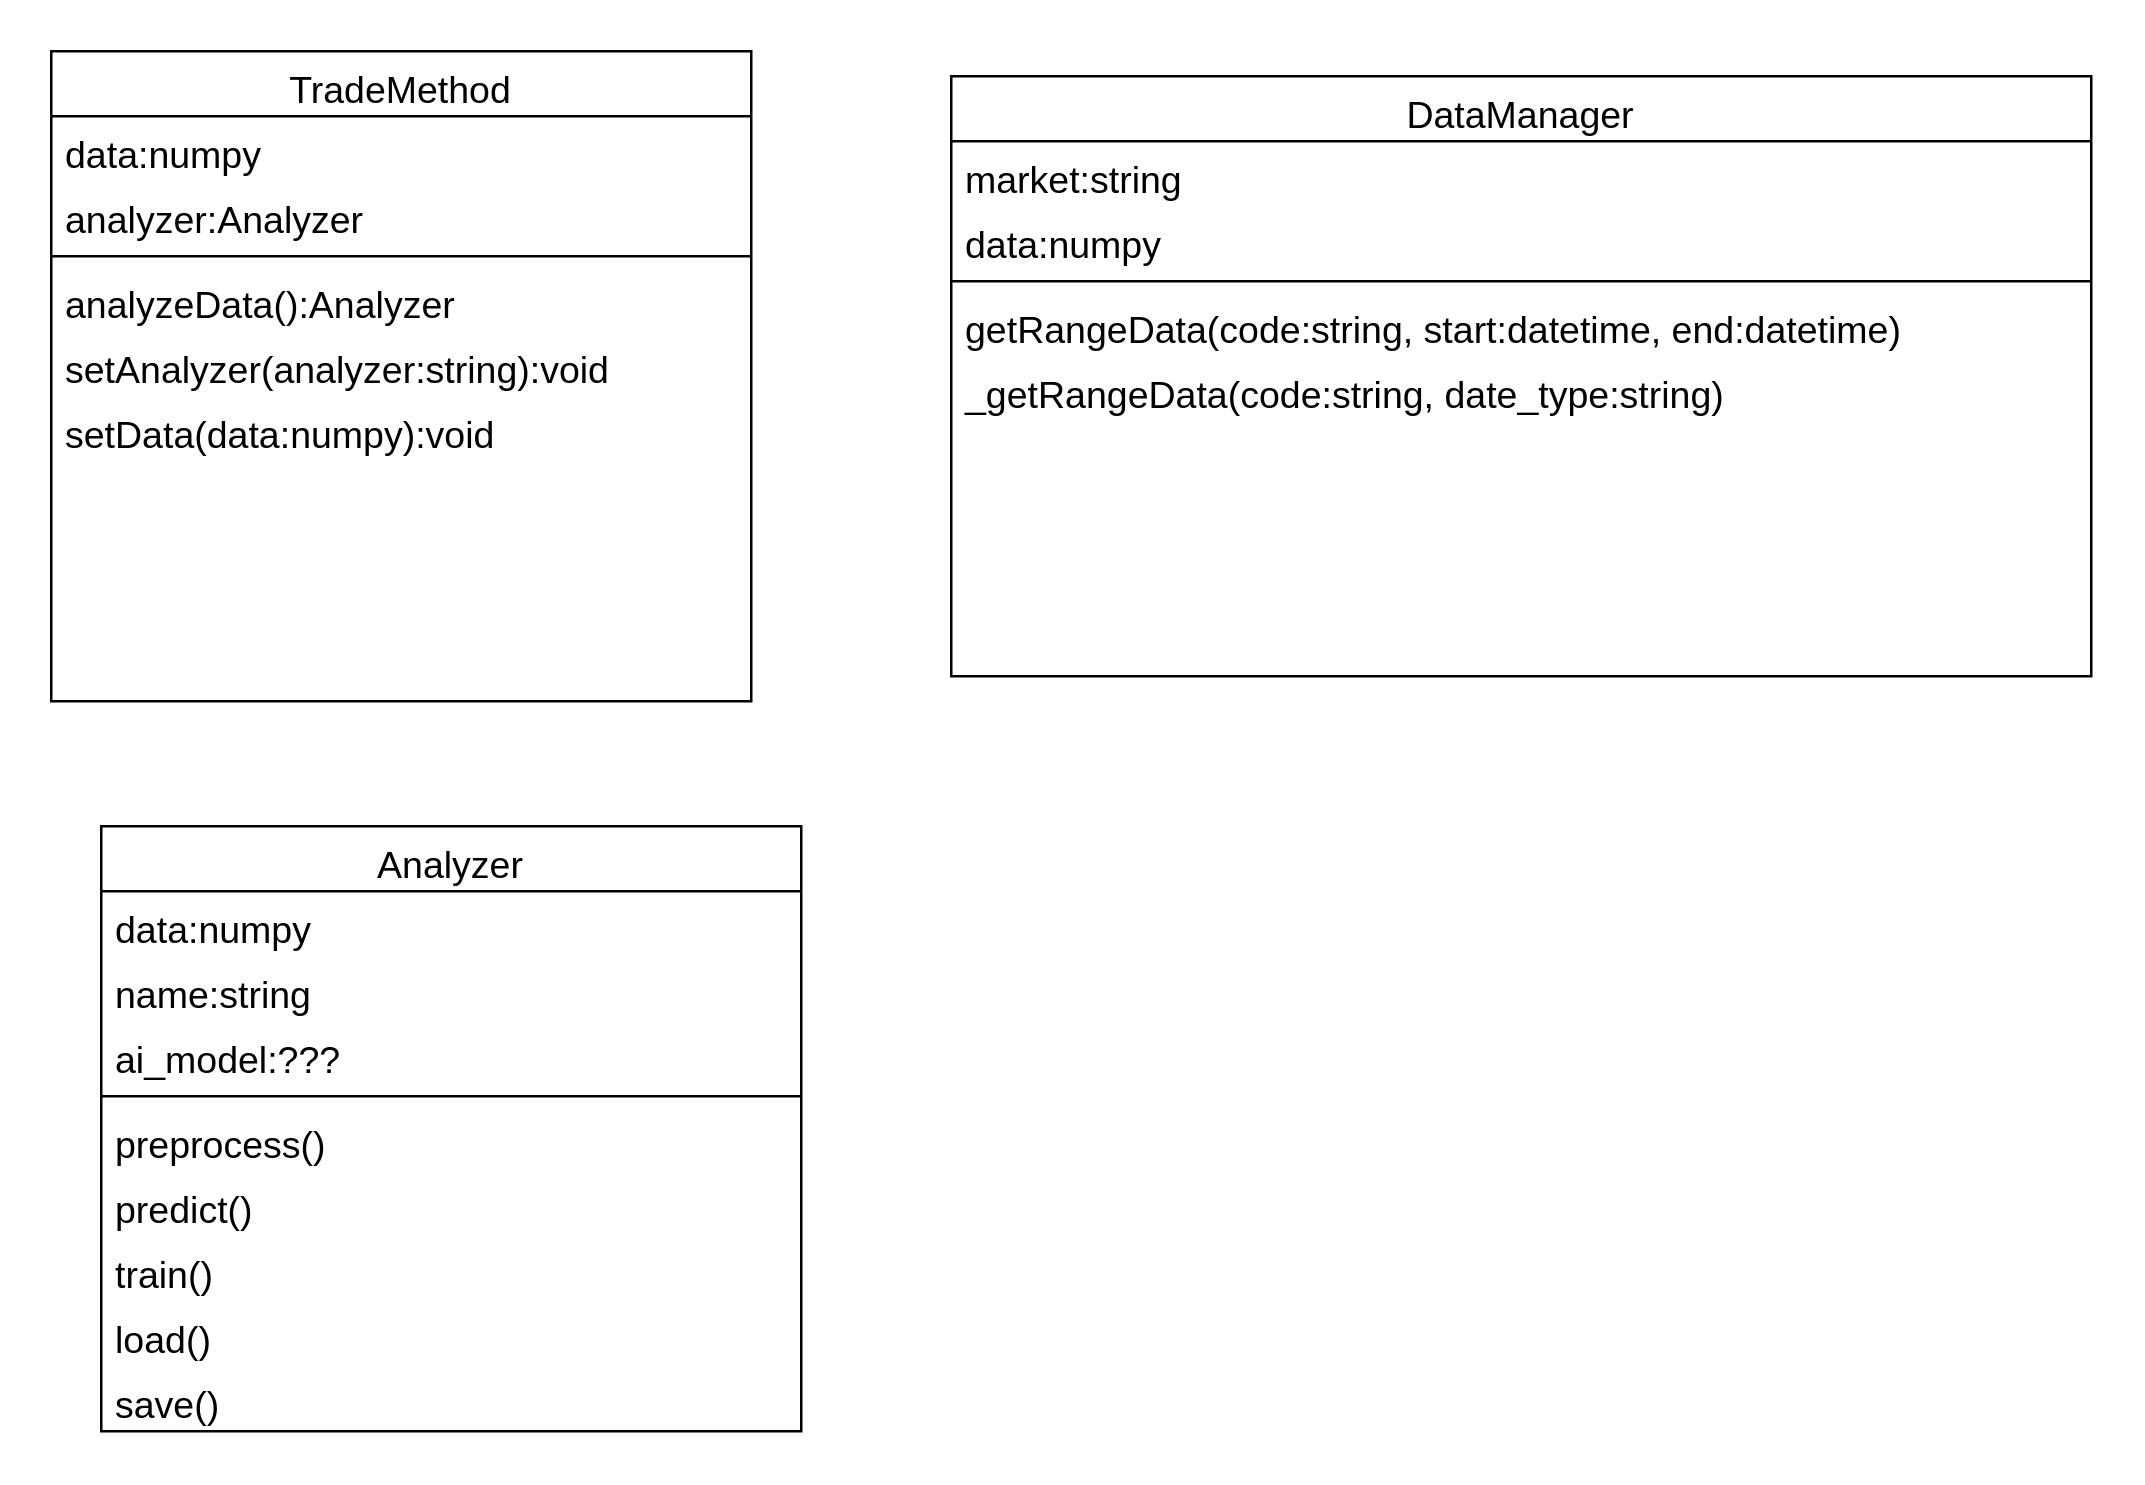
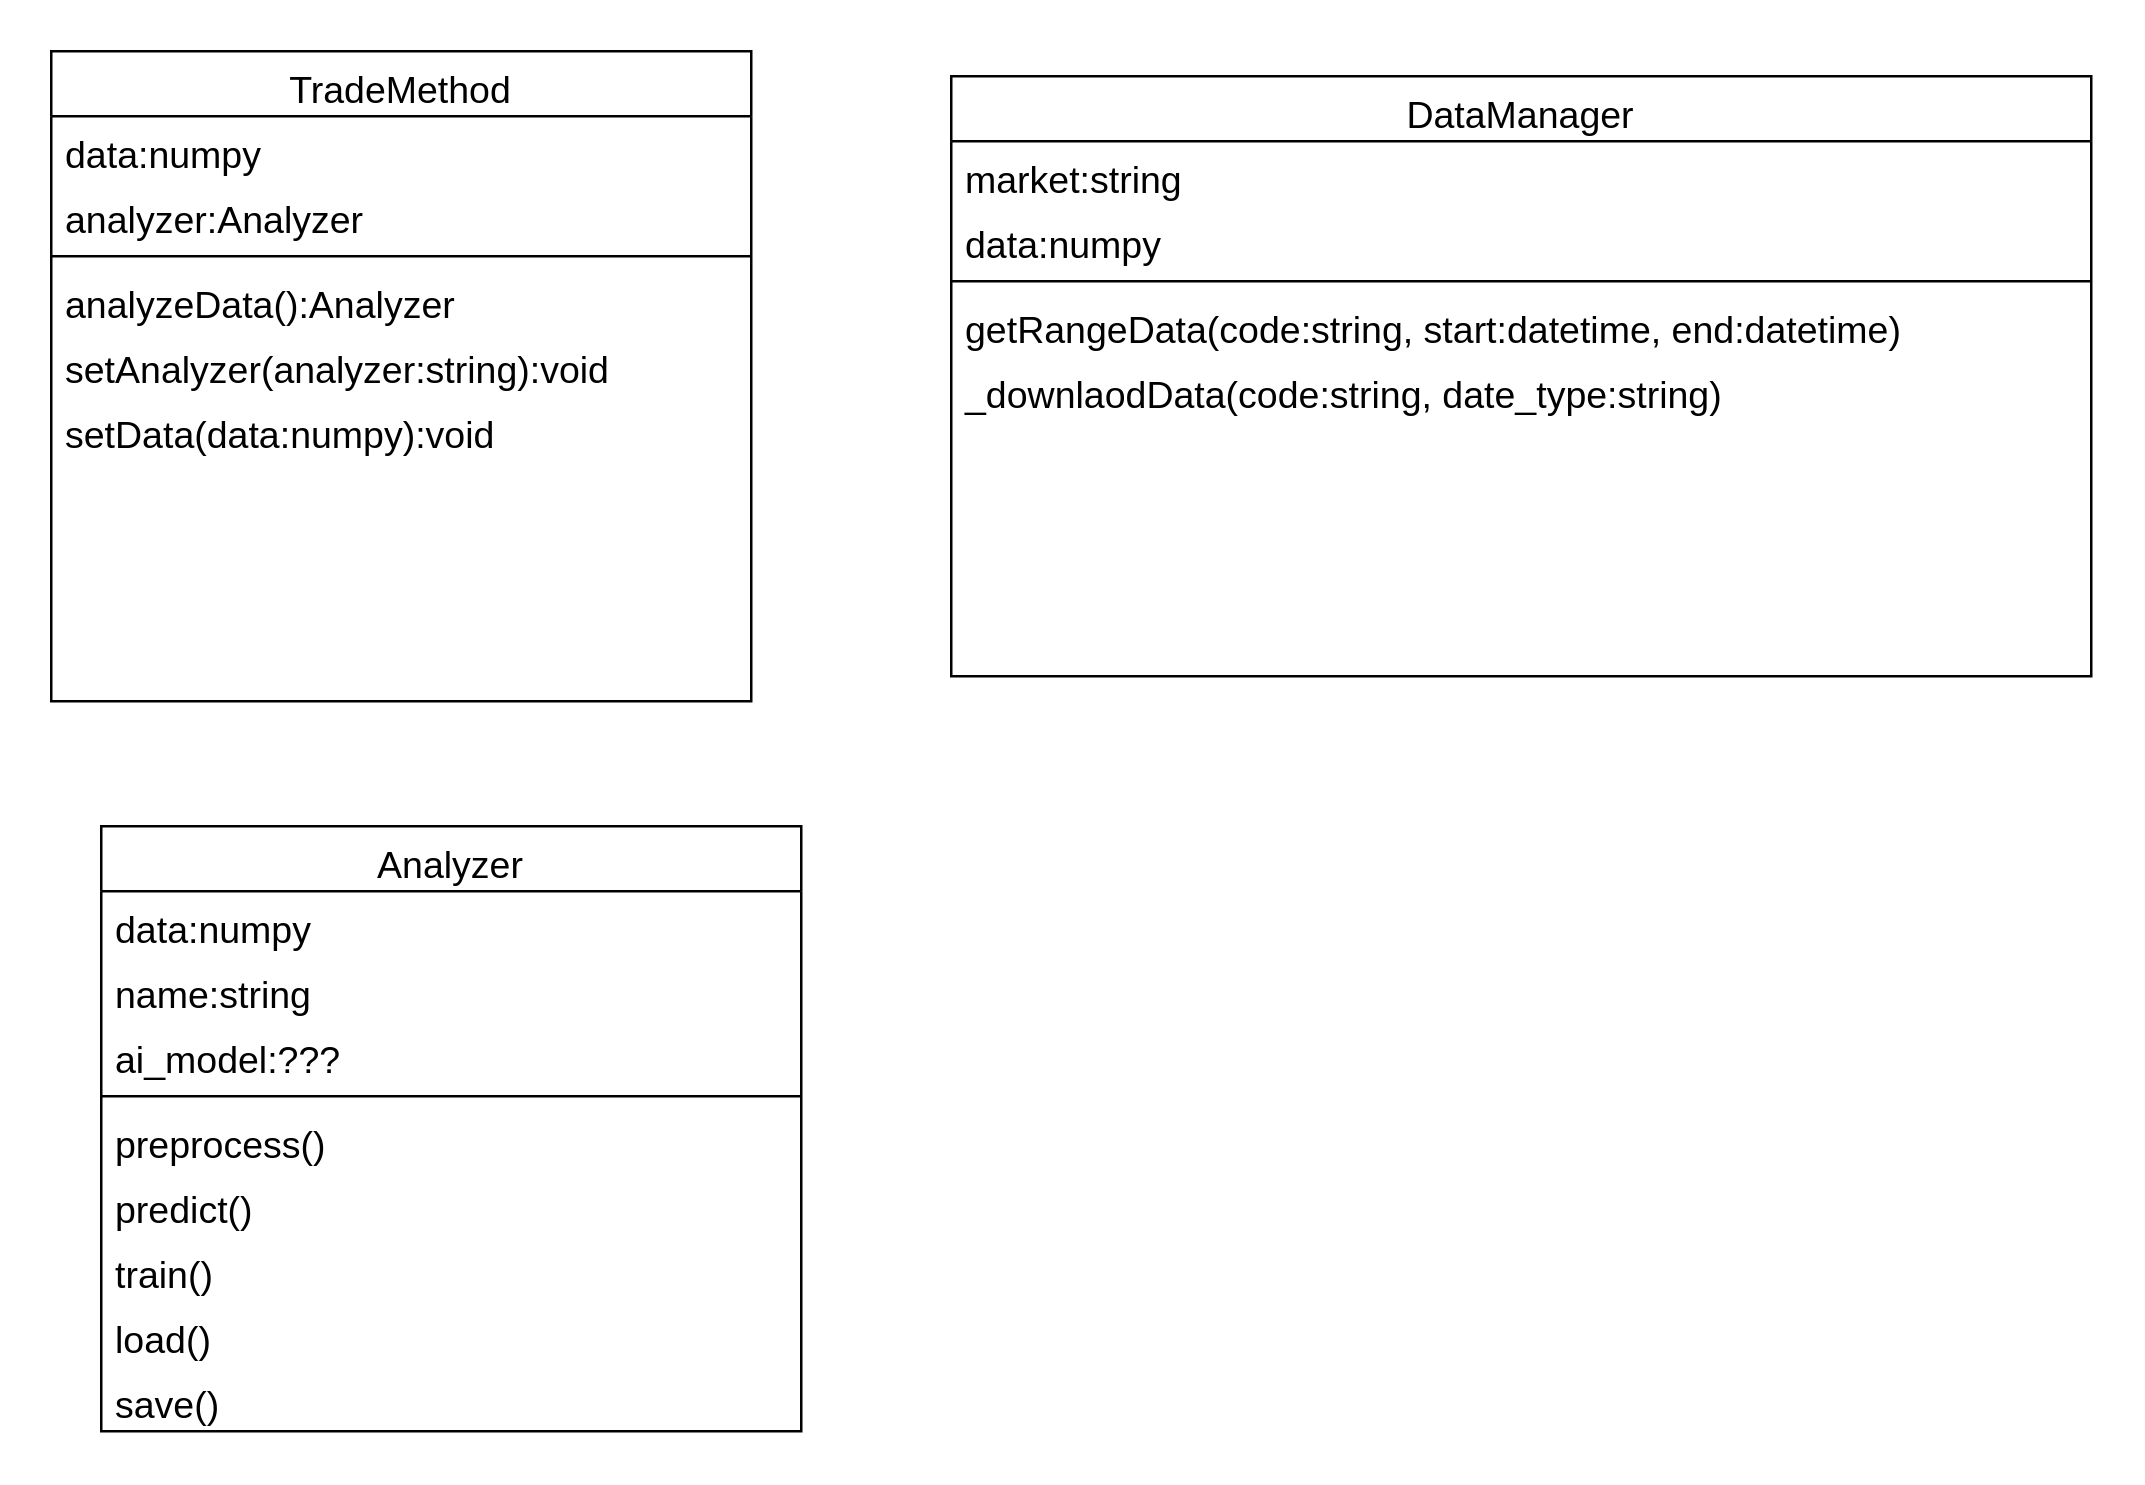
(1398, 395) -> (1393, 395)
